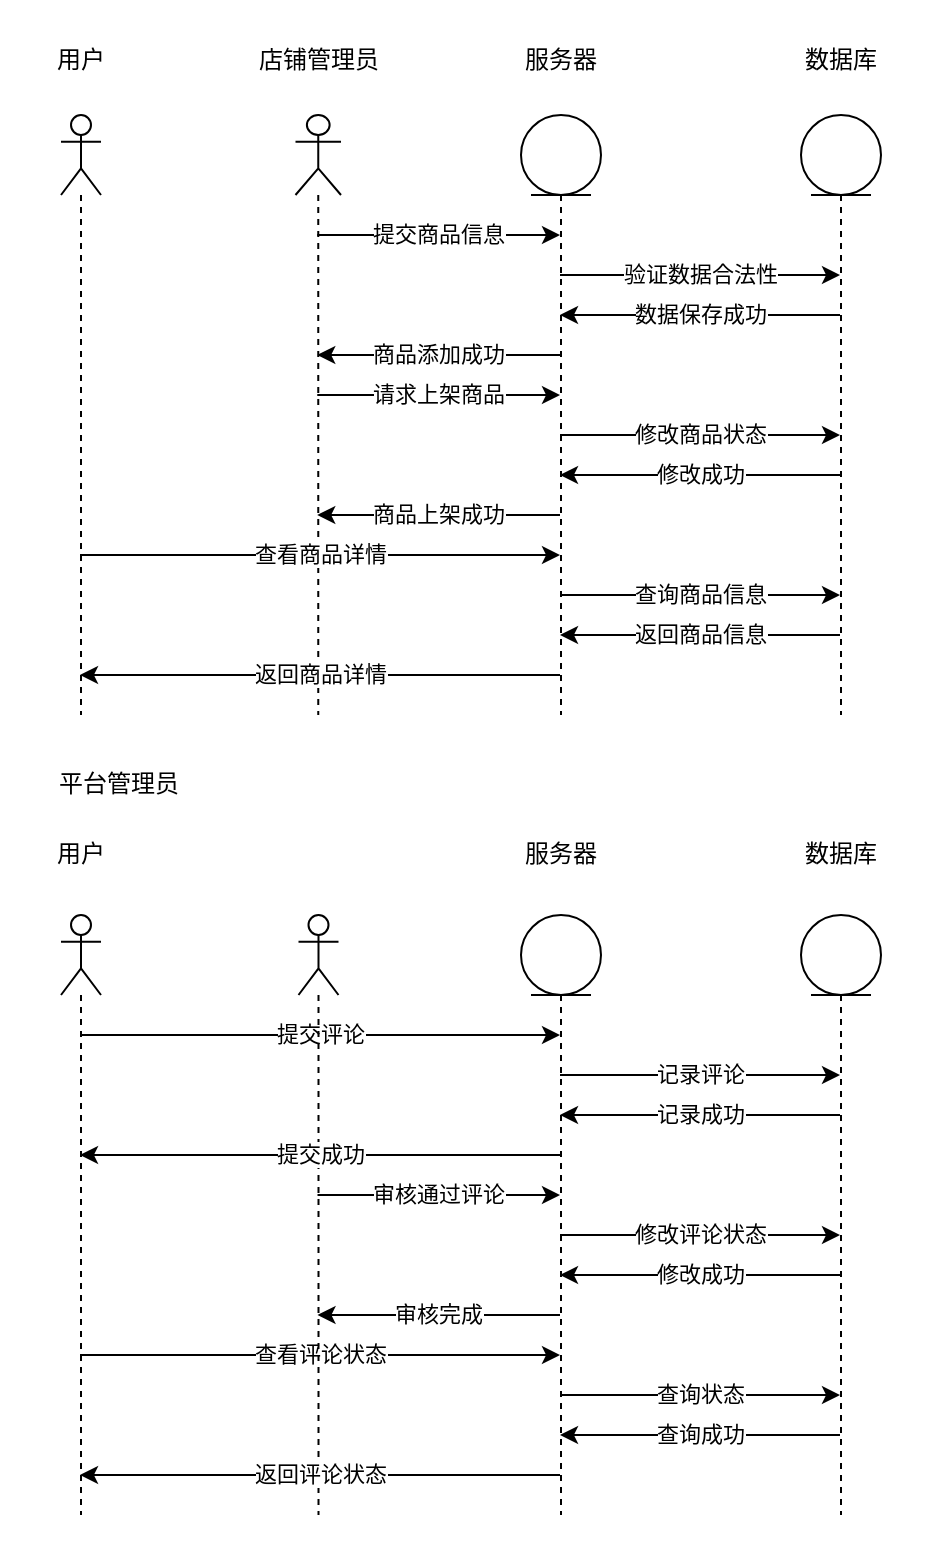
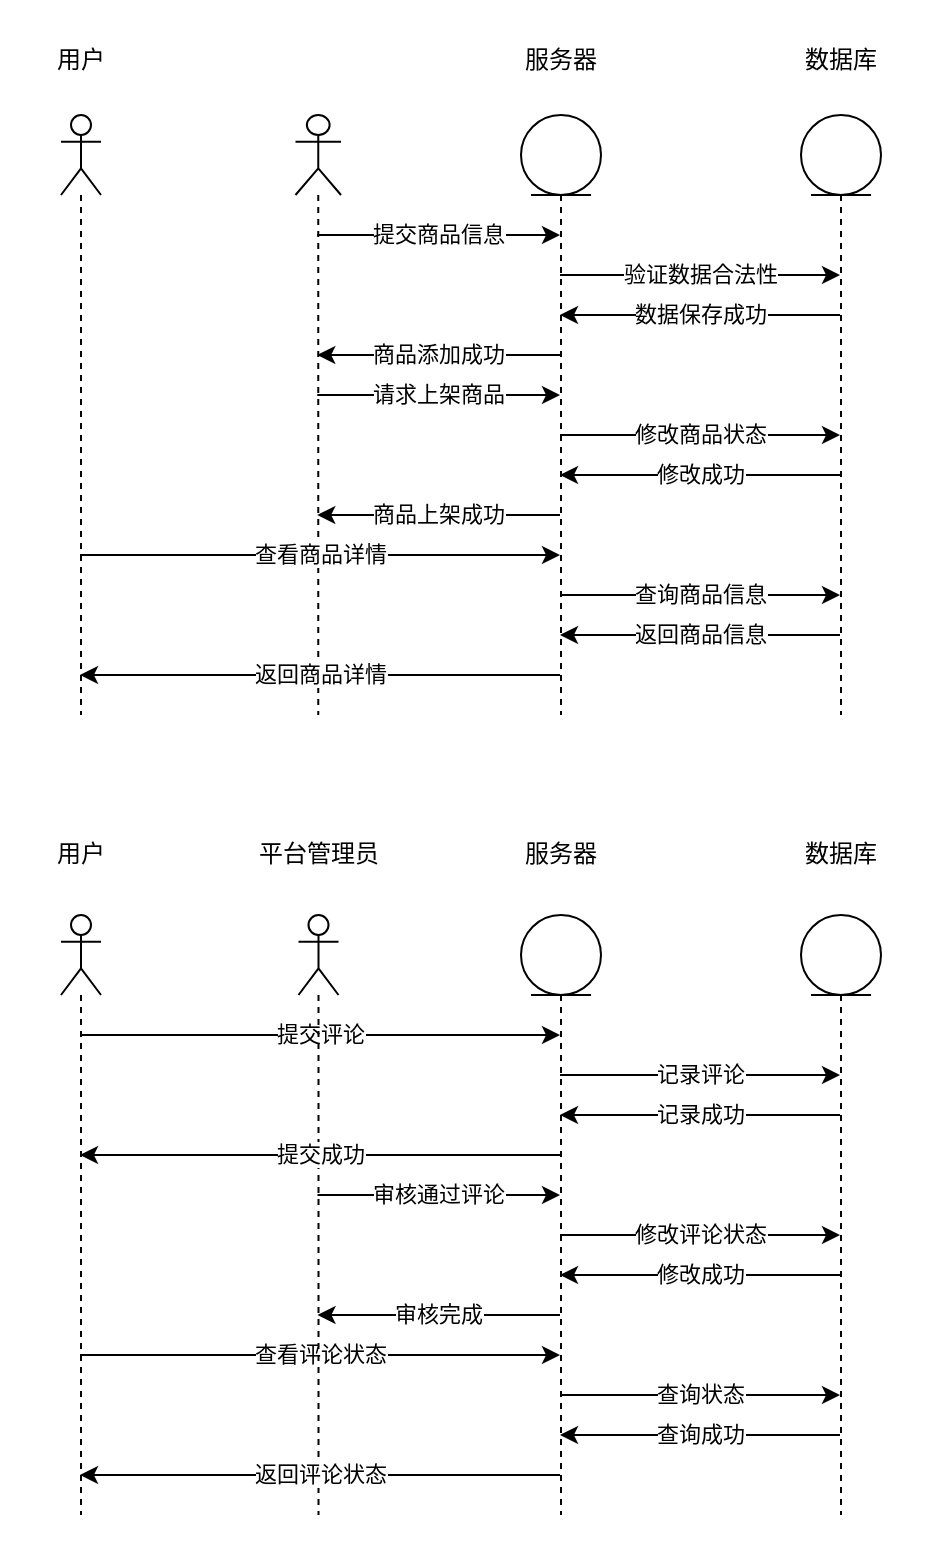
(319, 61) -> none
(119, 785) -> (319, 855)
